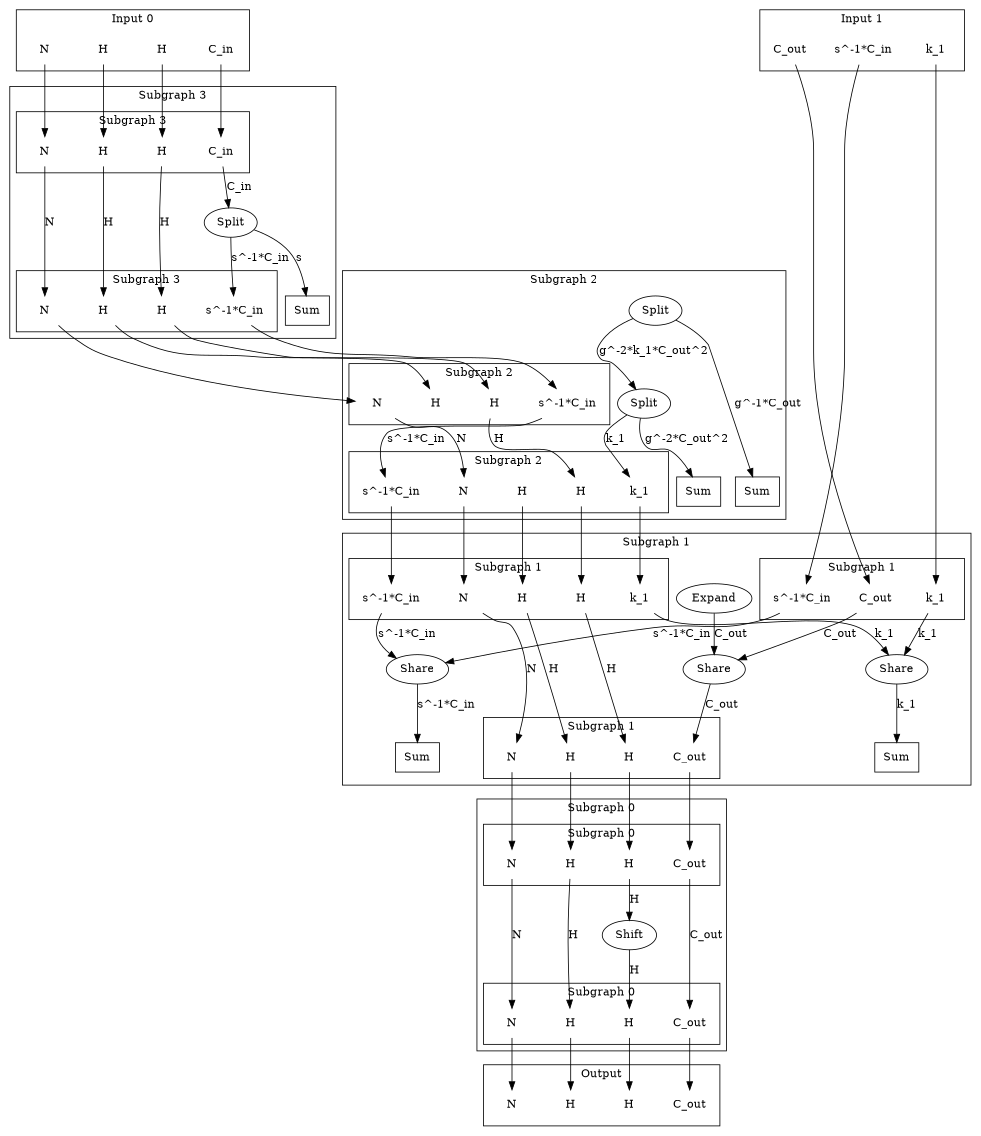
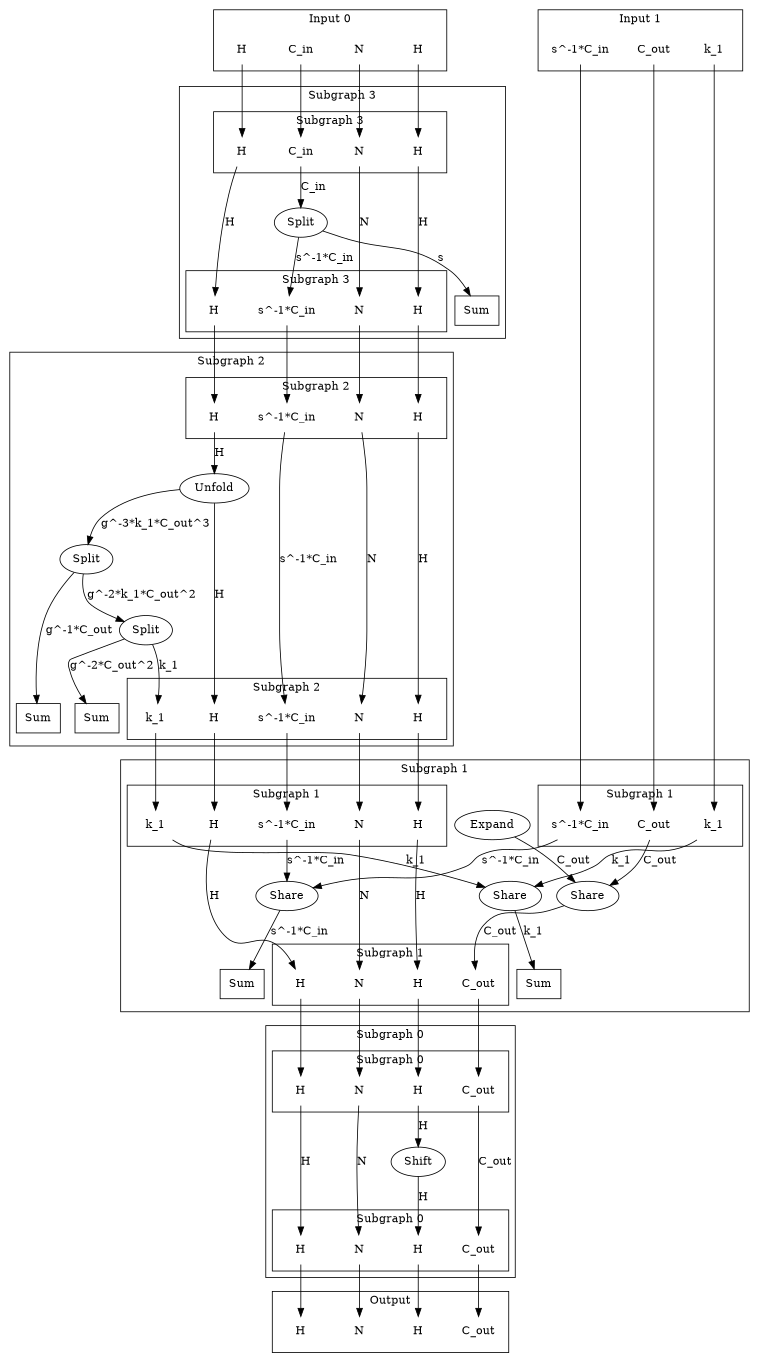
none -> (214, 488)
